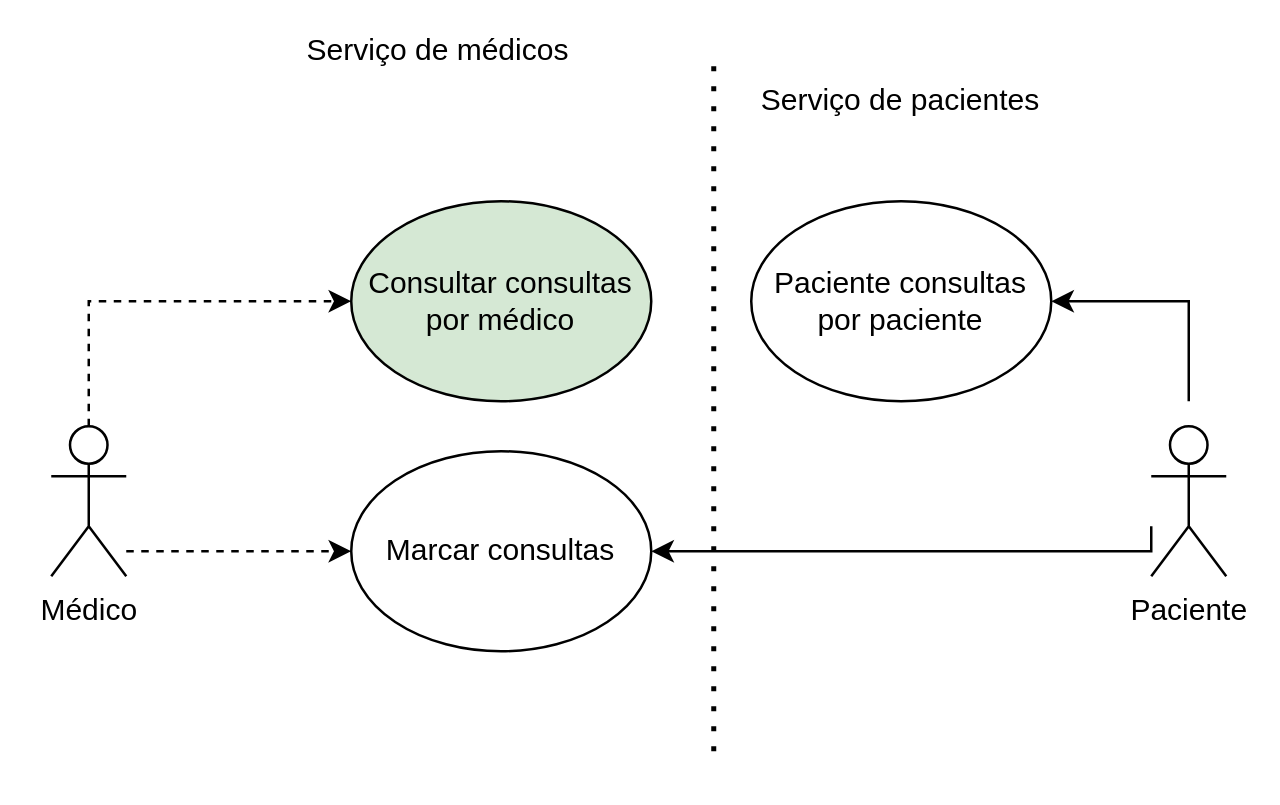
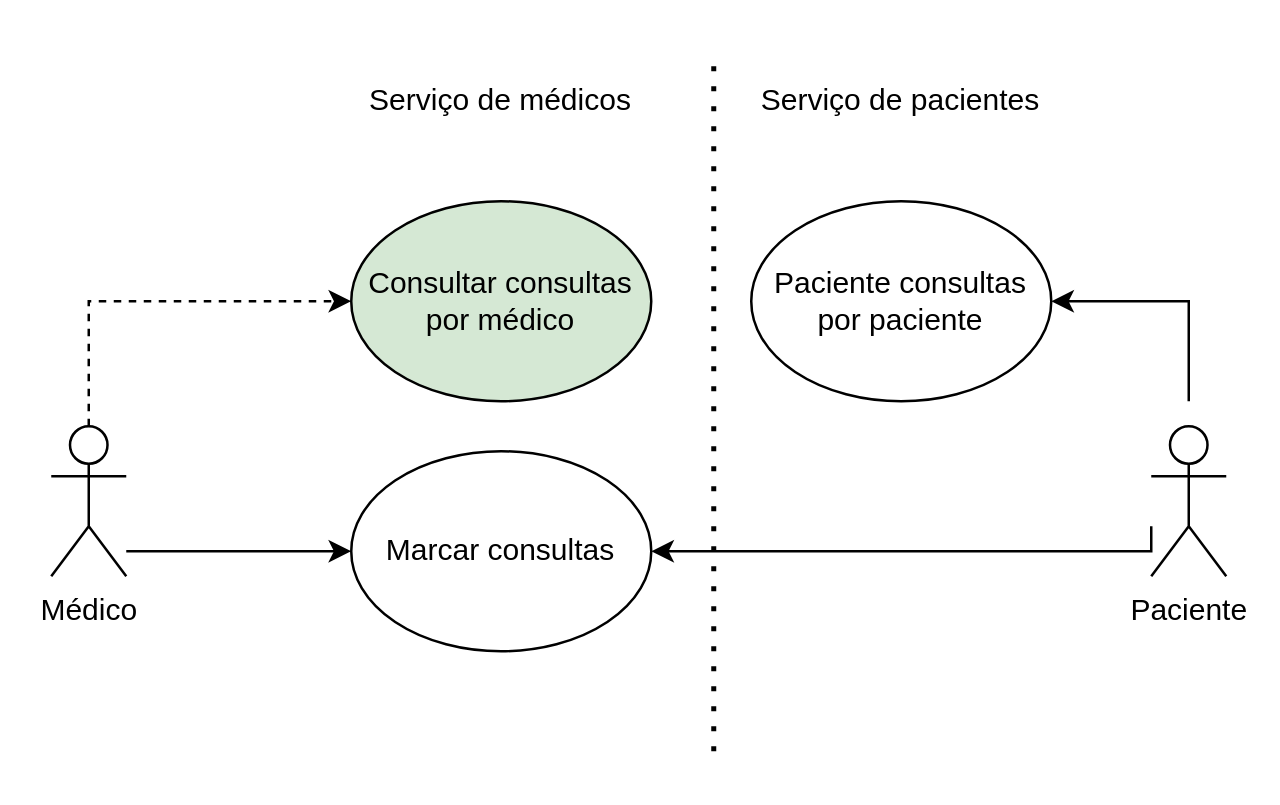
(439, 51) -> (501, 101)
(232, 551) -> (232, 551)
